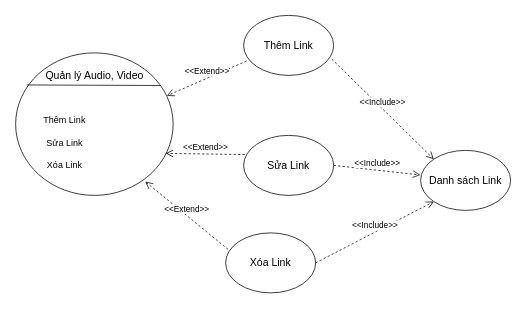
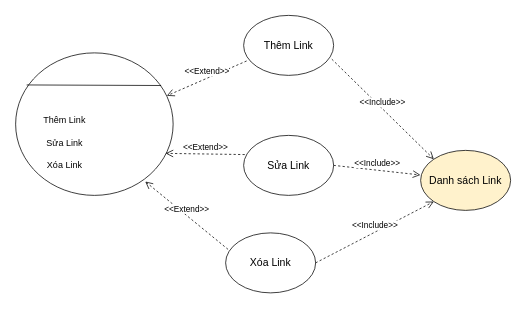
(94, 75) -> none
(465, 180) -> (465, 180)
